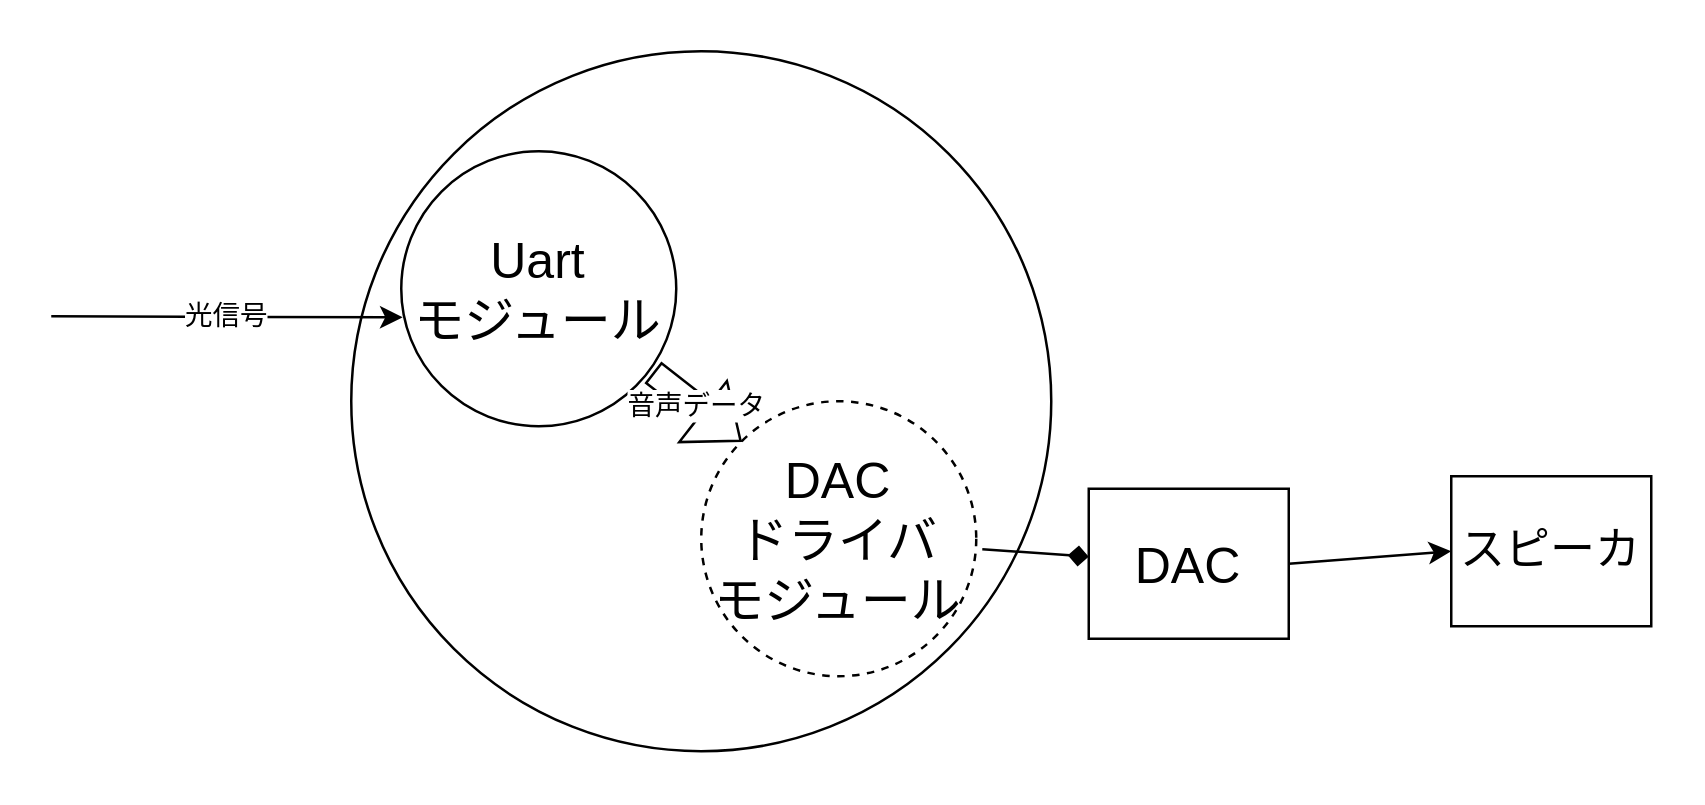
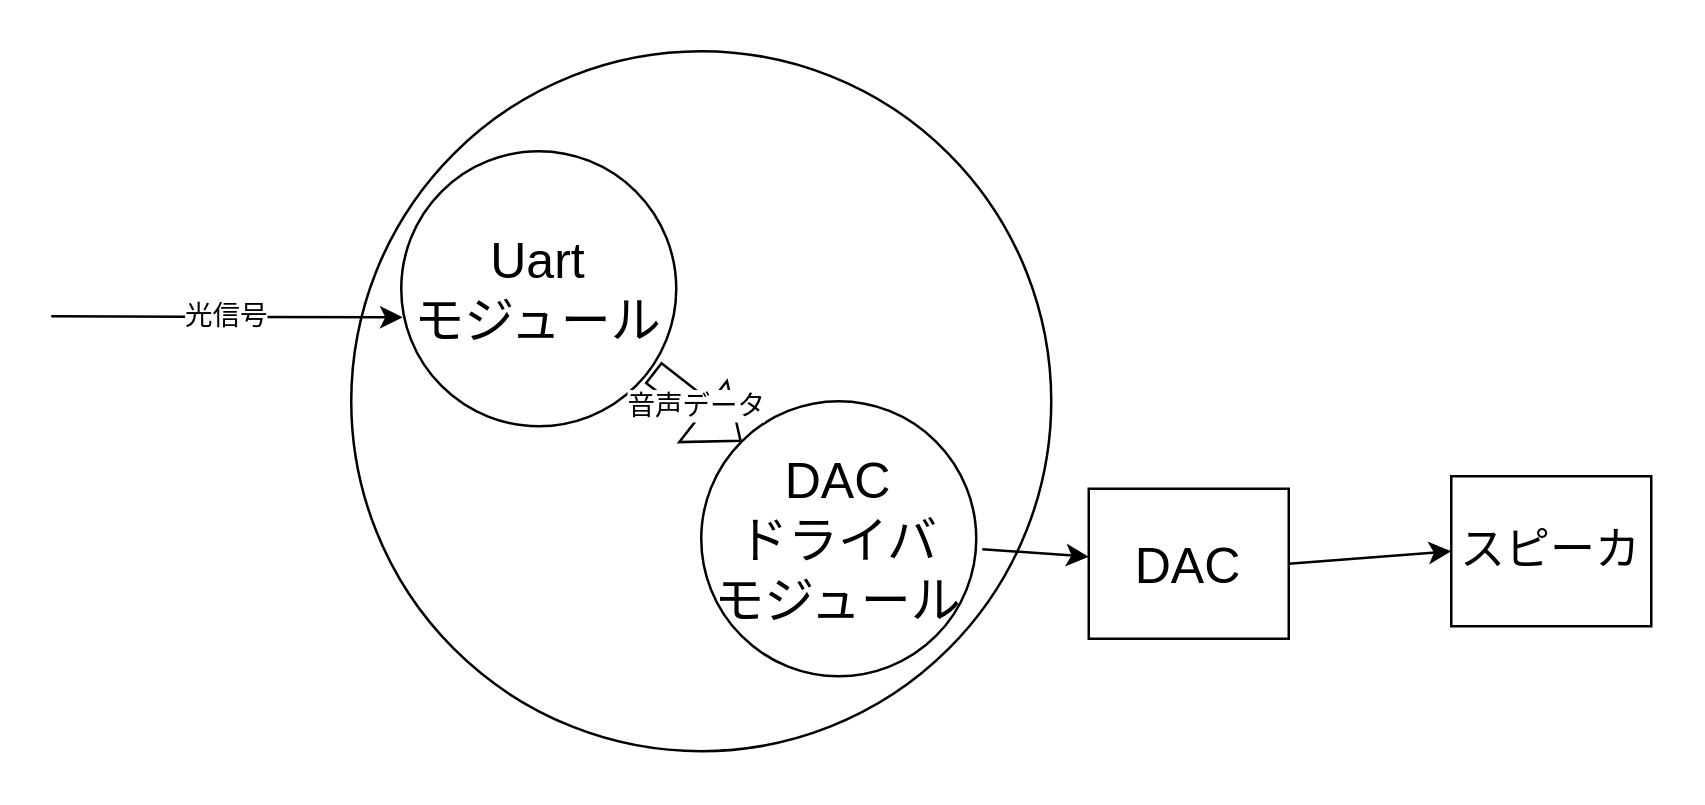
(839, 539) -> (839, 539)
(1068, 555) -> (1069, 555)
